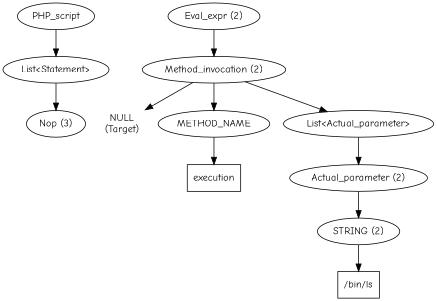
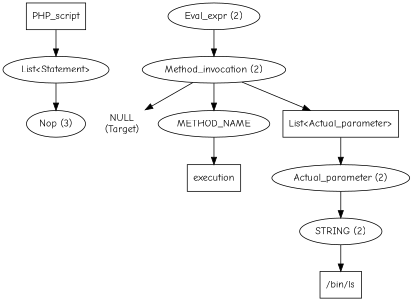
(56, 16) -> (56, 16)
(359, 124) -> (341, 124)
